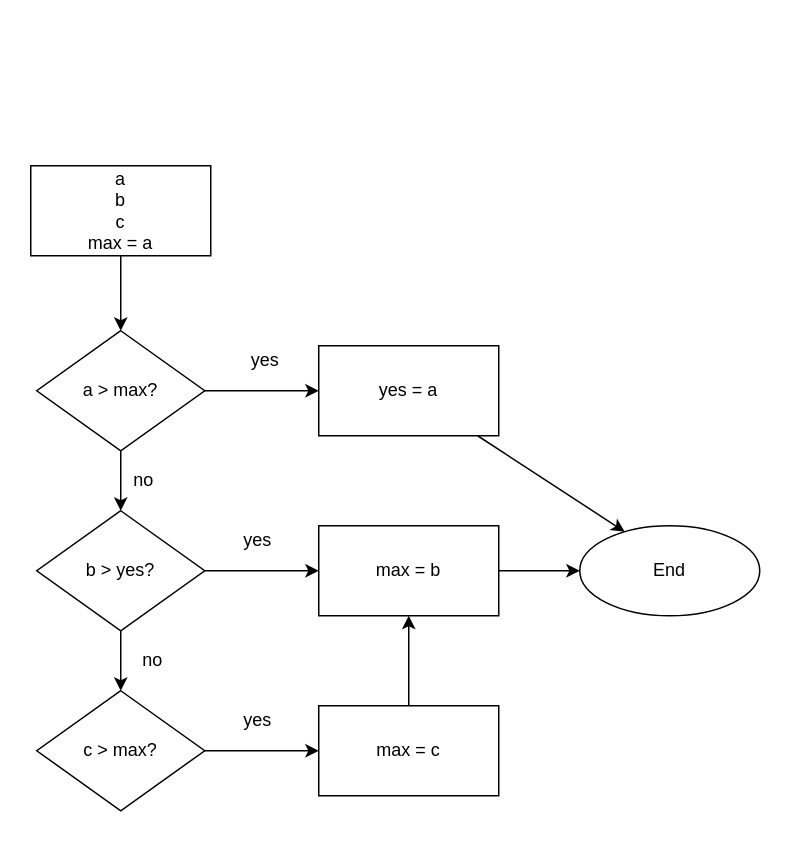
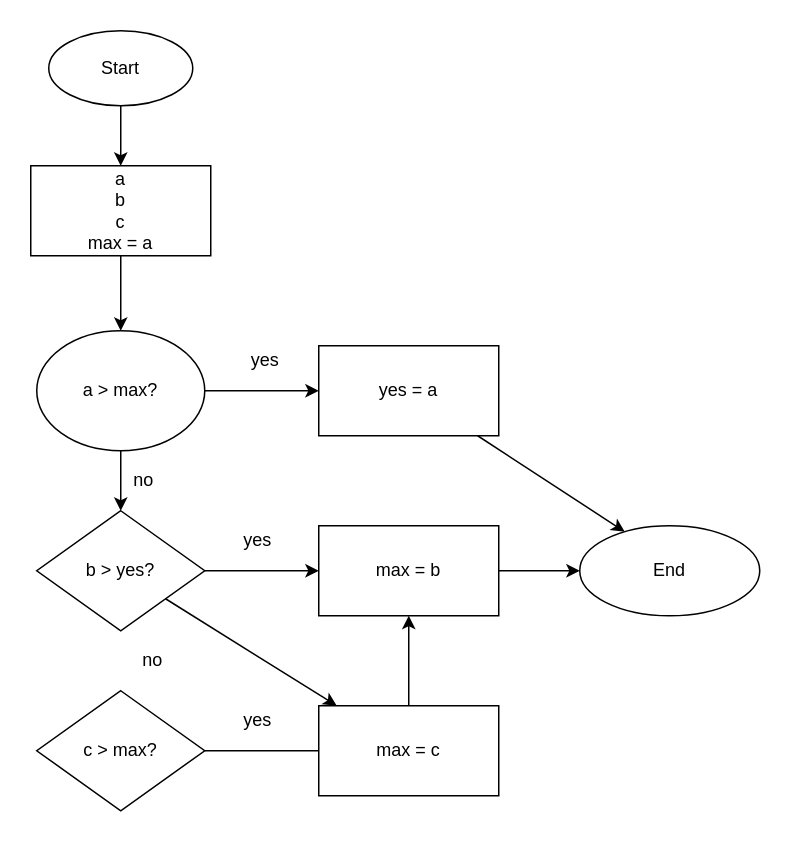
none -> (121, 68)
none -> (121, 131)
(121, 391) -> (121, 391)
(121, 656) -> (247, 650)
(307, 751) -> (311, 751)
